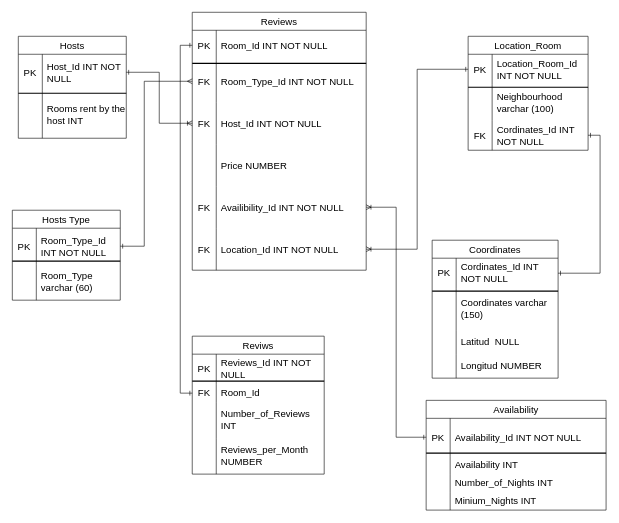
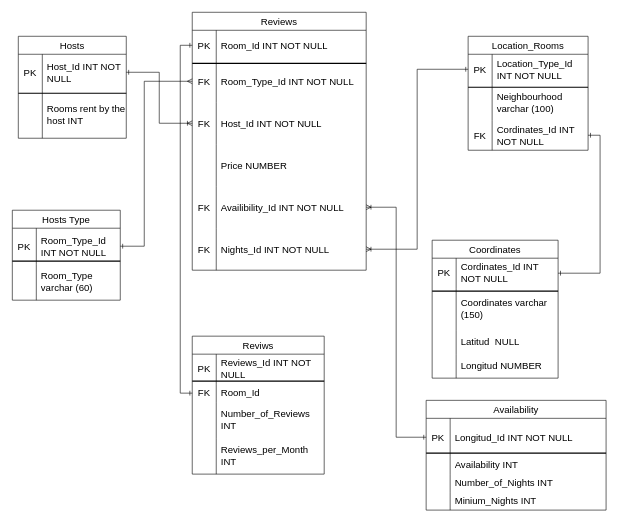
(528, 46) -> (528, 46)
(543, 69) -> (543, 69)
(281, 249) -> (275, 249)
(520, 438) -> (515, 438)
(273, 456) -> (273, 456)
